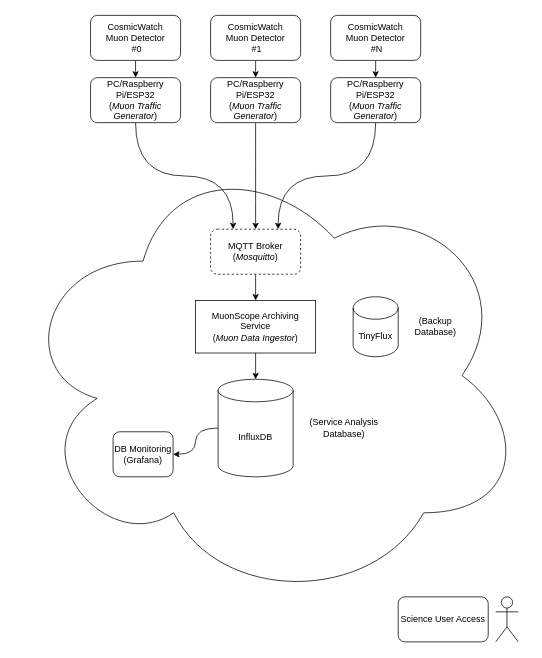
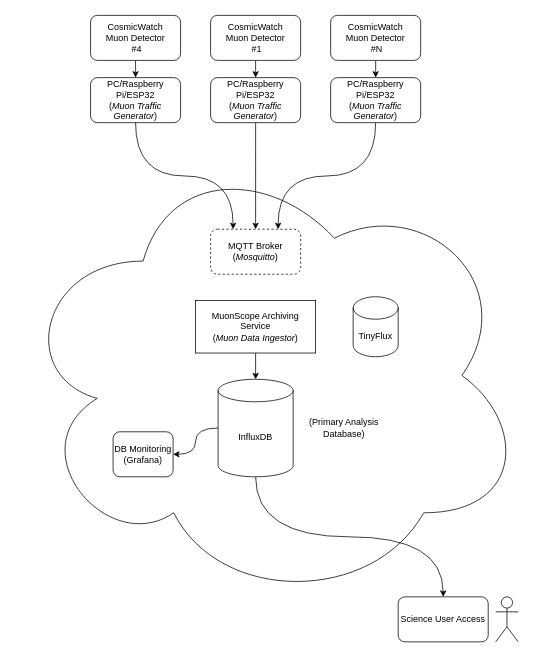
(135, 38) -> (135, 38)
(255, 284) -> none
(435, 327) -> none
(344, 428) -> (344, 428)
none -> (347, 537)
